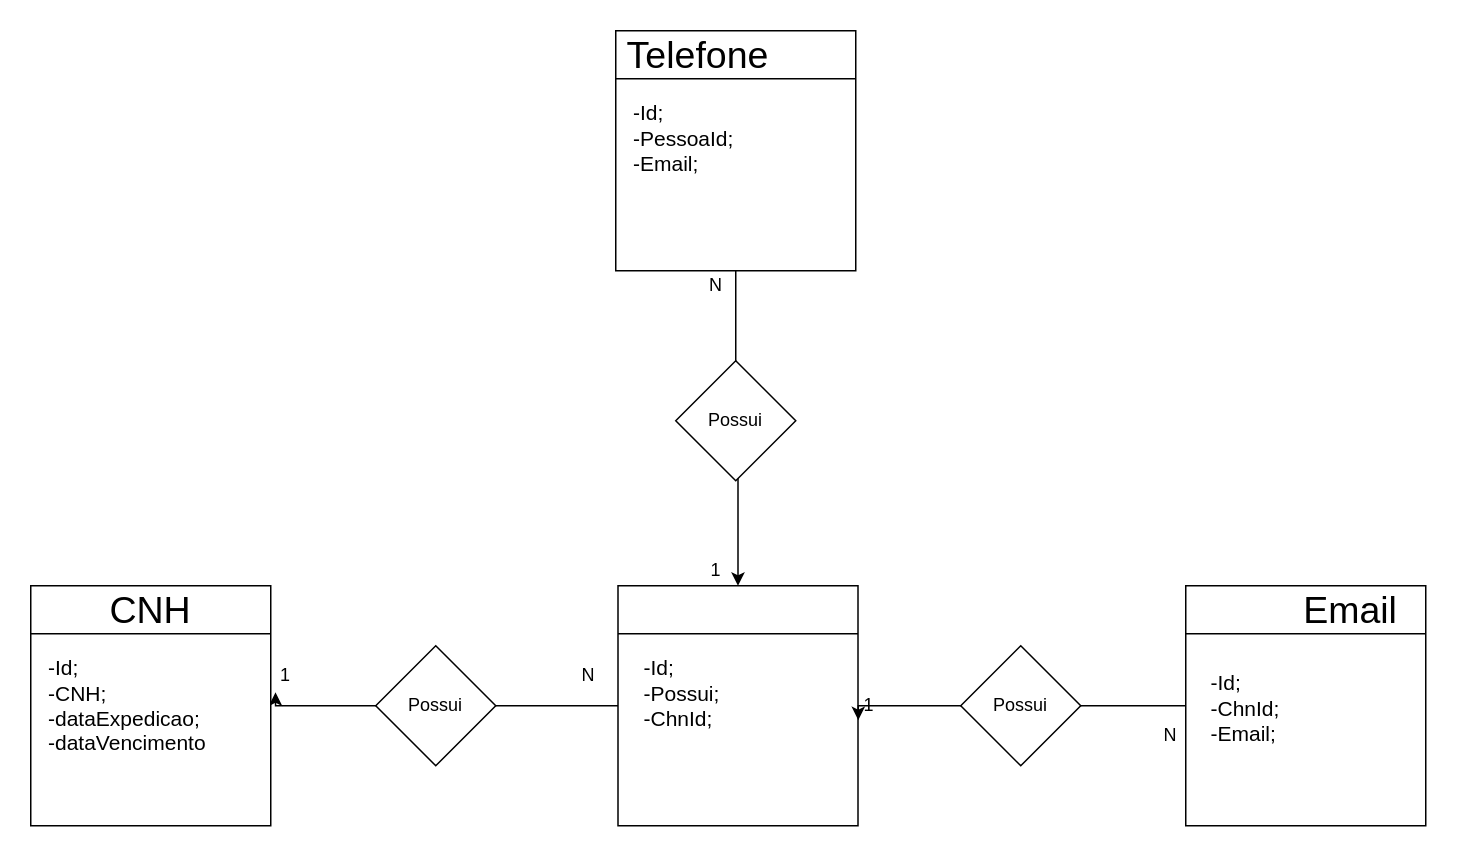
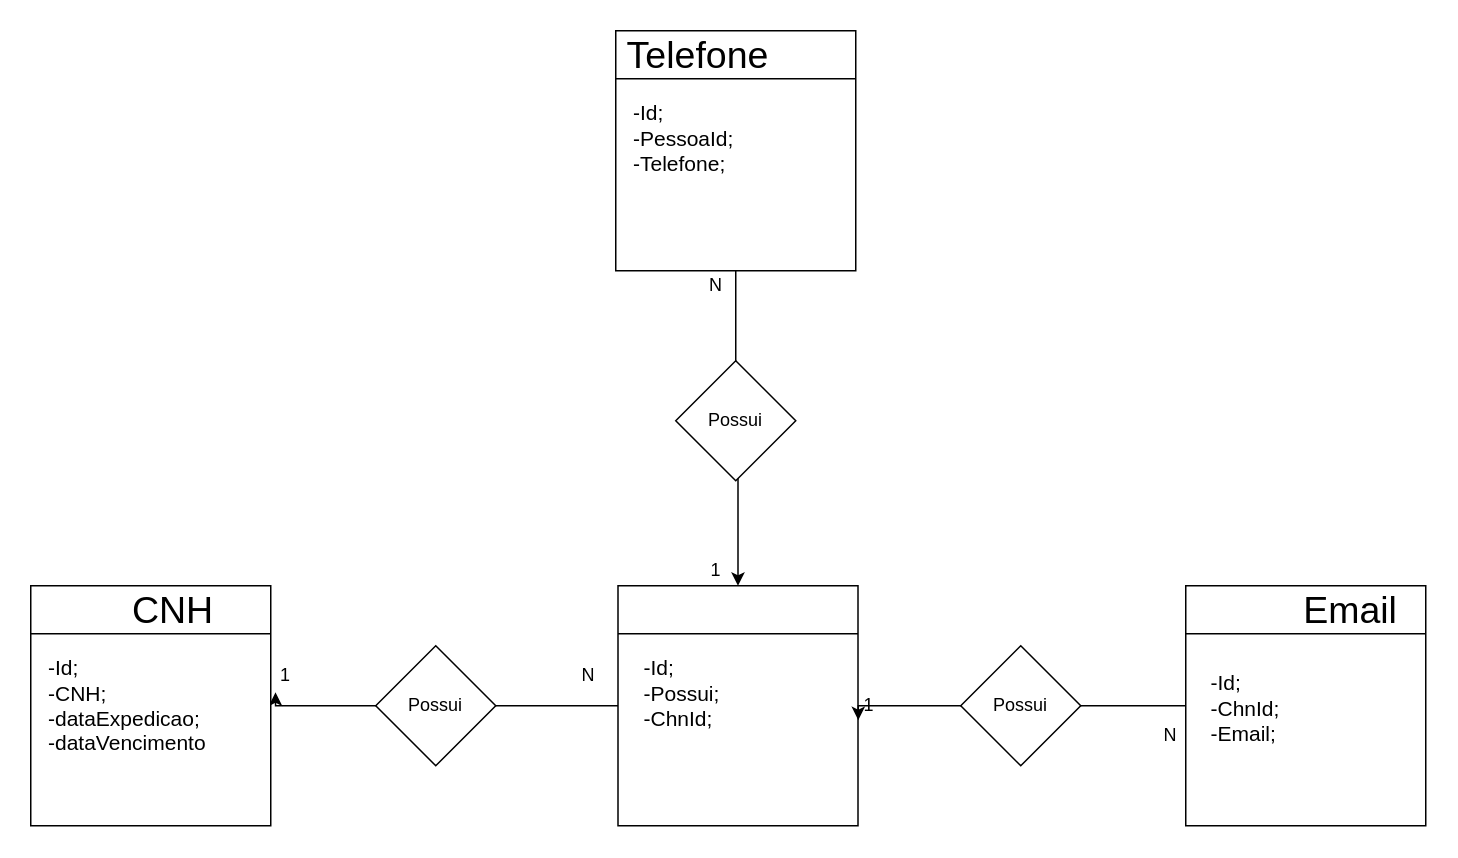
(682, 134) -> (682, 134)
(151, 608) -> (173, 608)
